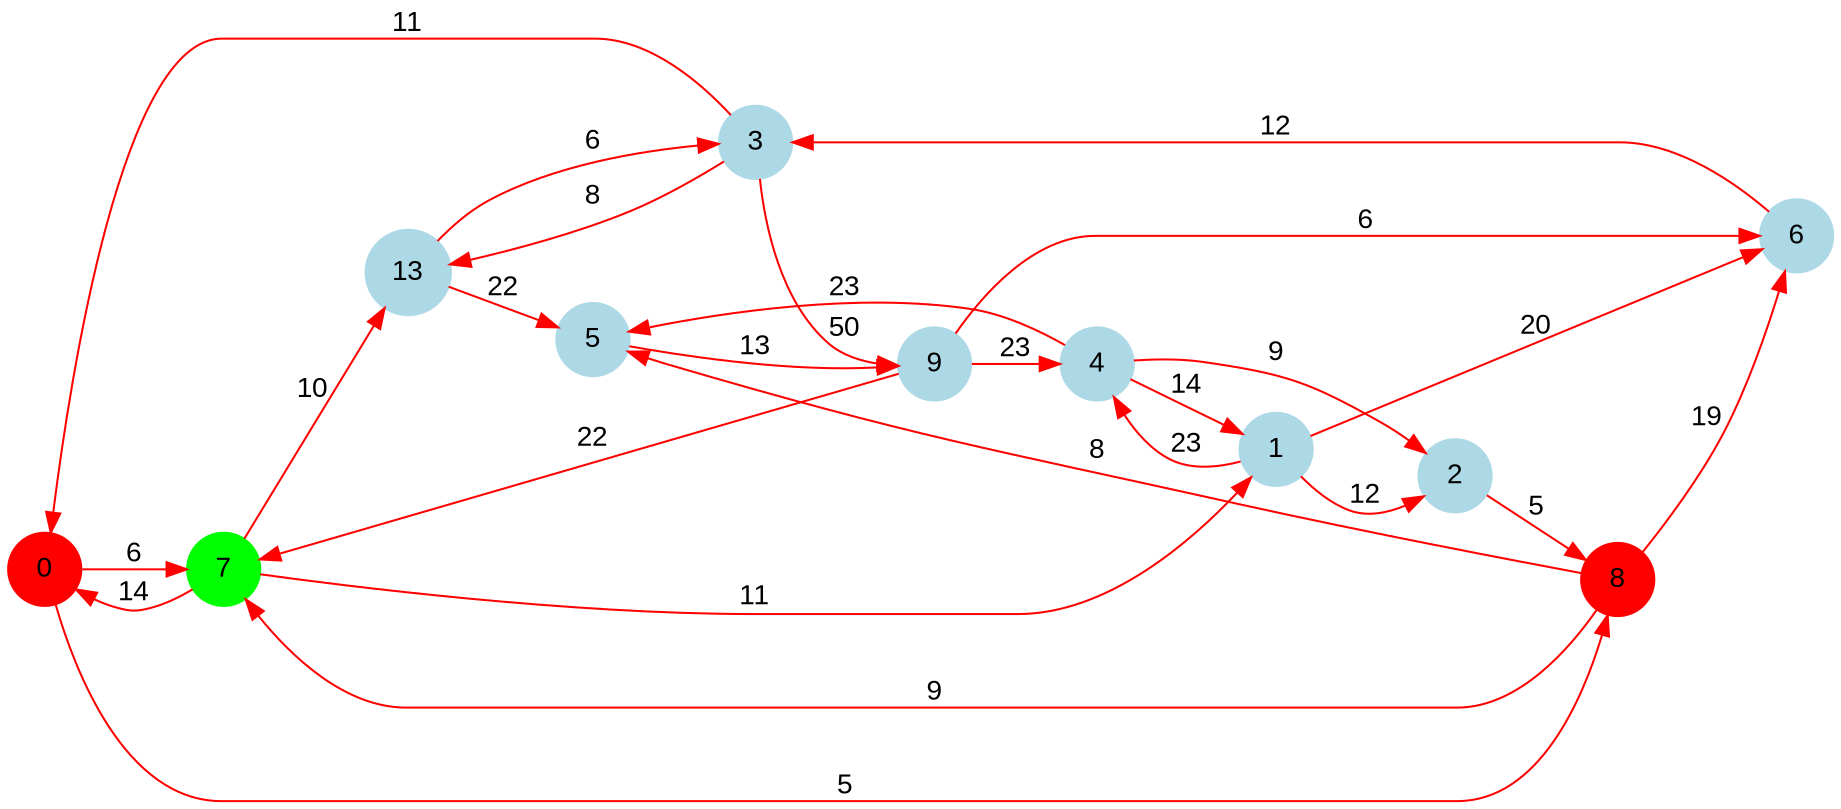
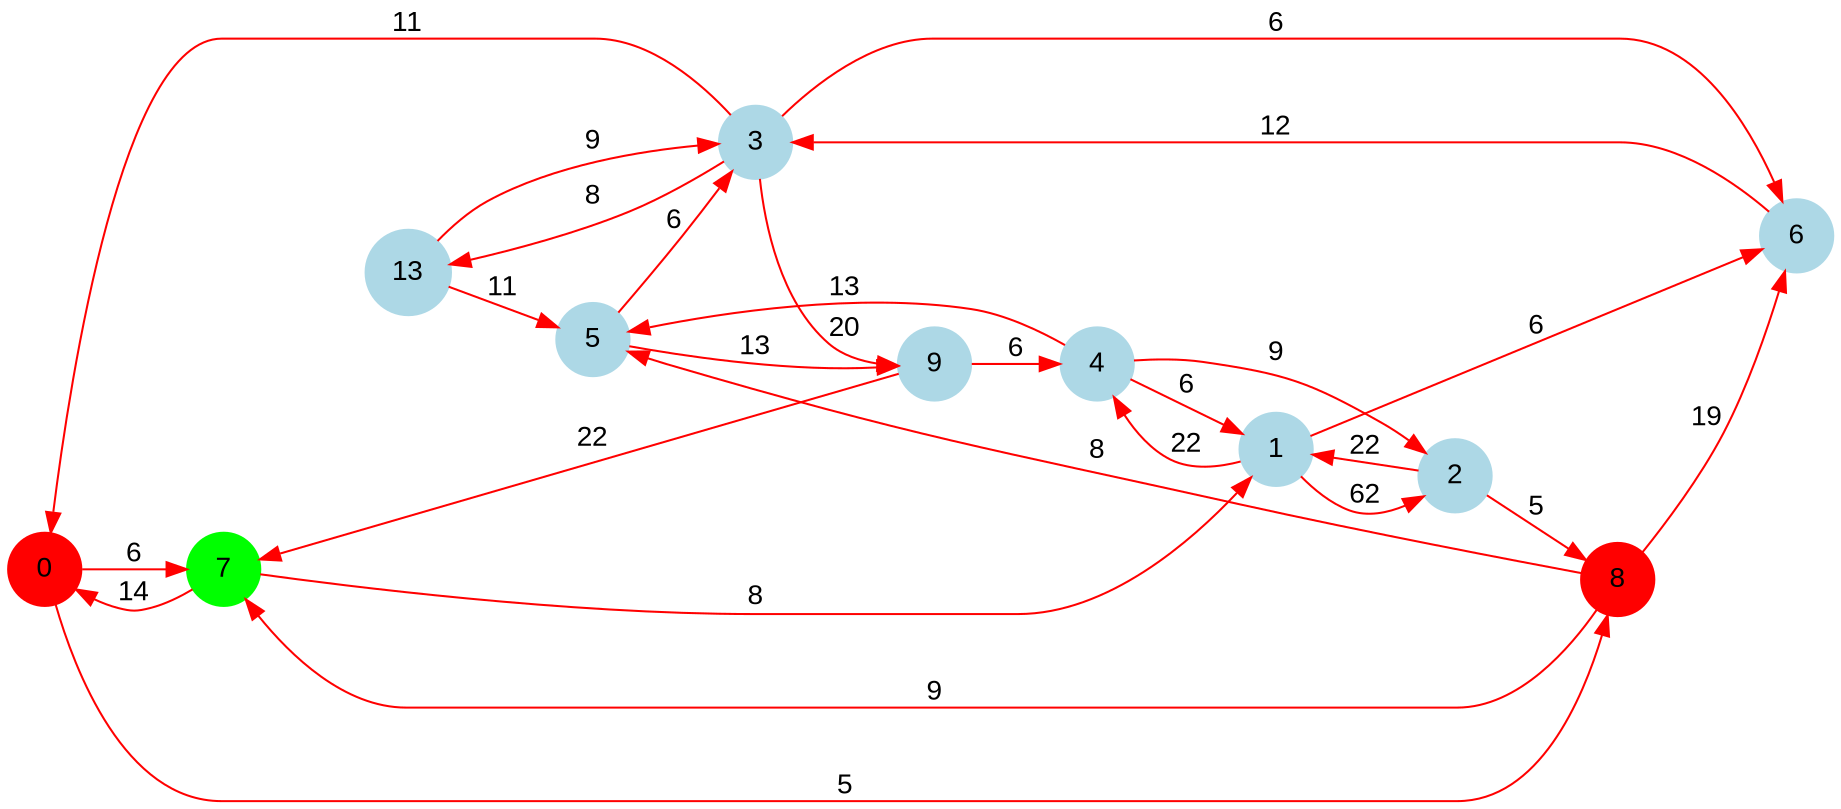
(593, 141) -> (593, 141)
(1329, 236) -> (1301, 39)
none -> (670, 251)
(503, 288) -> (503, 288)
(845, 288) -> (845, 288)
(1536, 326) -> (1536, 326)
(845, 328) -> (845, 328)
(1016, 349) -> (1016, 349)
(1187, 385) -> (1187, 385)
(309, 432) -> none
(1187, 444) -> (1187, 444)
none -> (1376, 464)
(1366, 495) -> (1366, 495)
(756, 597) -> (756, 597)
